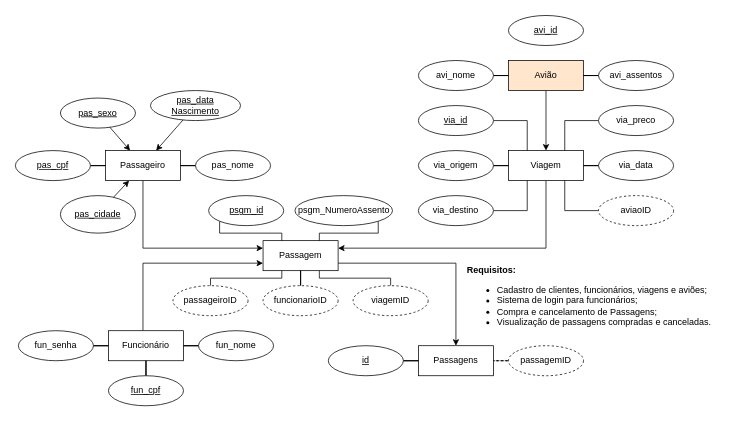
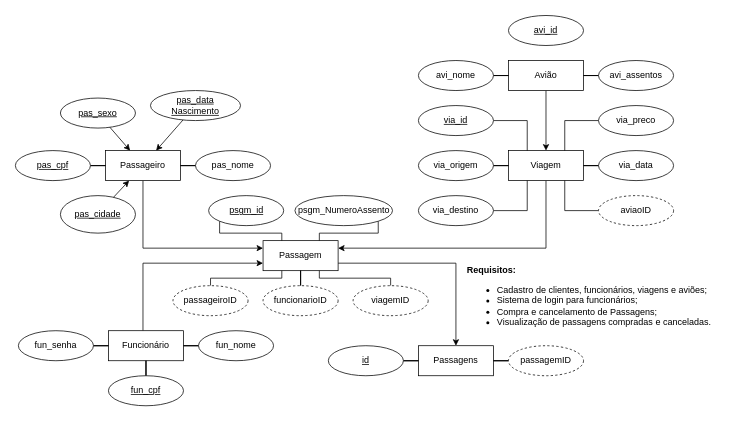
(546, 75) -> (546, 75)
(501, 360) -> (501, 360)
